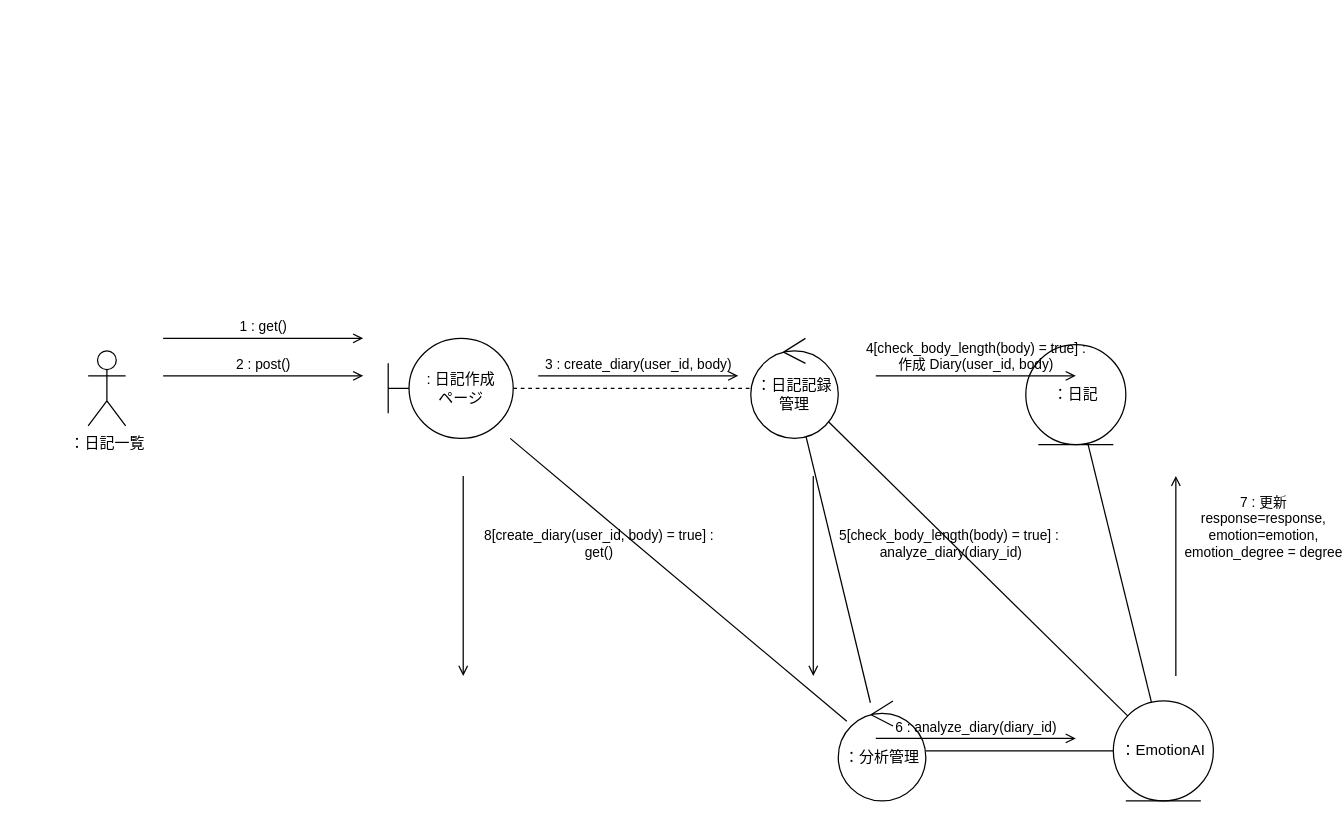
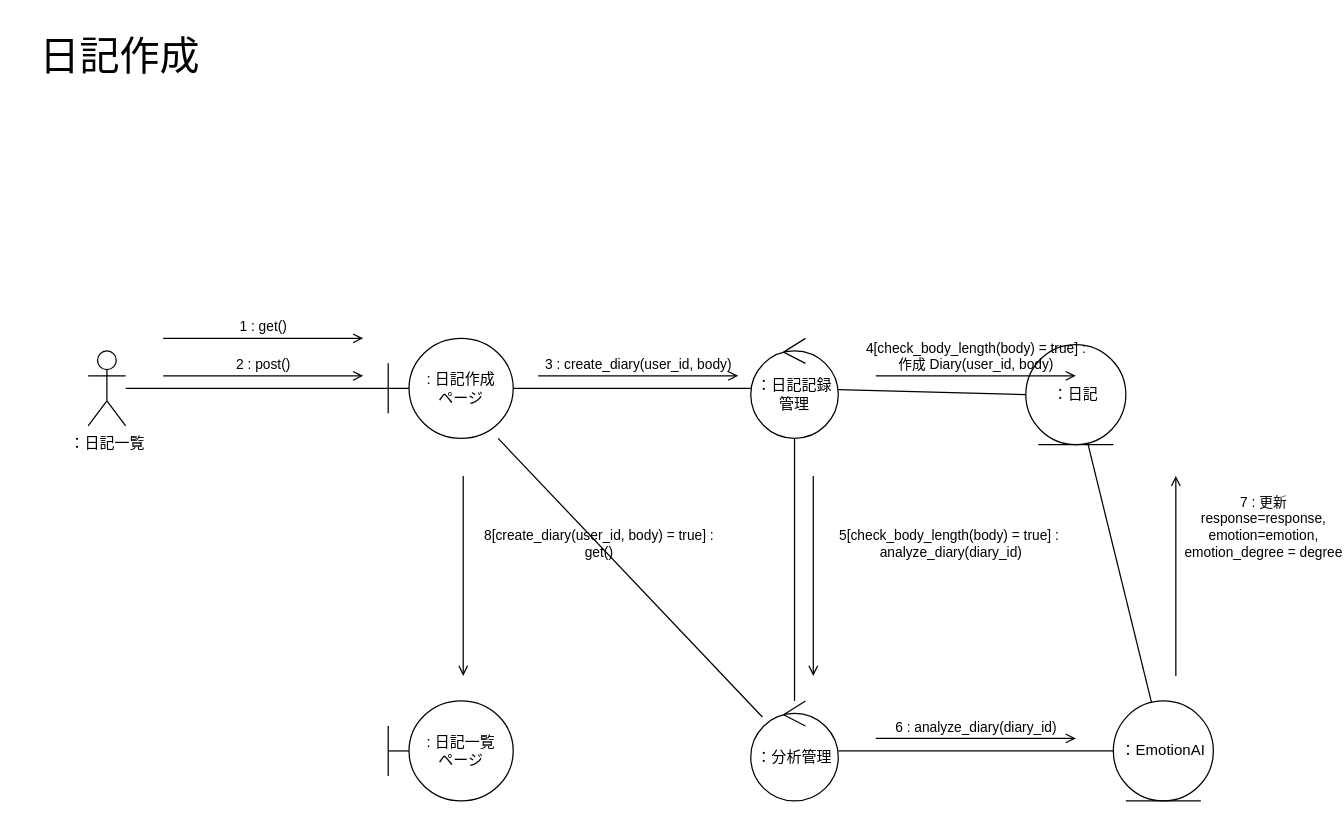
none -> (119, 57)
none -> (256, 388)
(630, 388) -> (630, 388)
(978, 568) -> (931, 392)
none -> (451, 751)
(882, 751) -> (794, 751)
